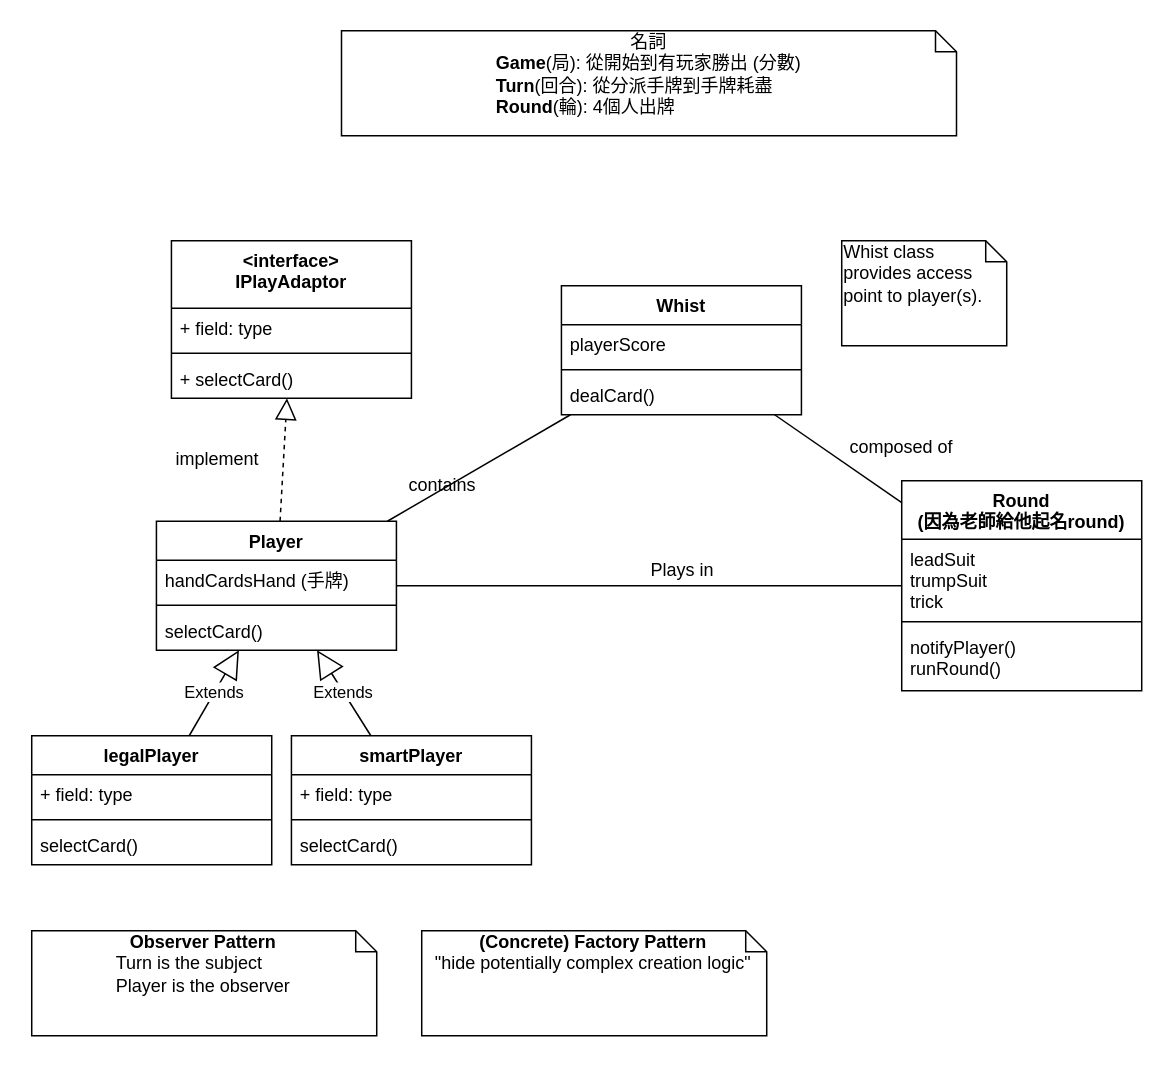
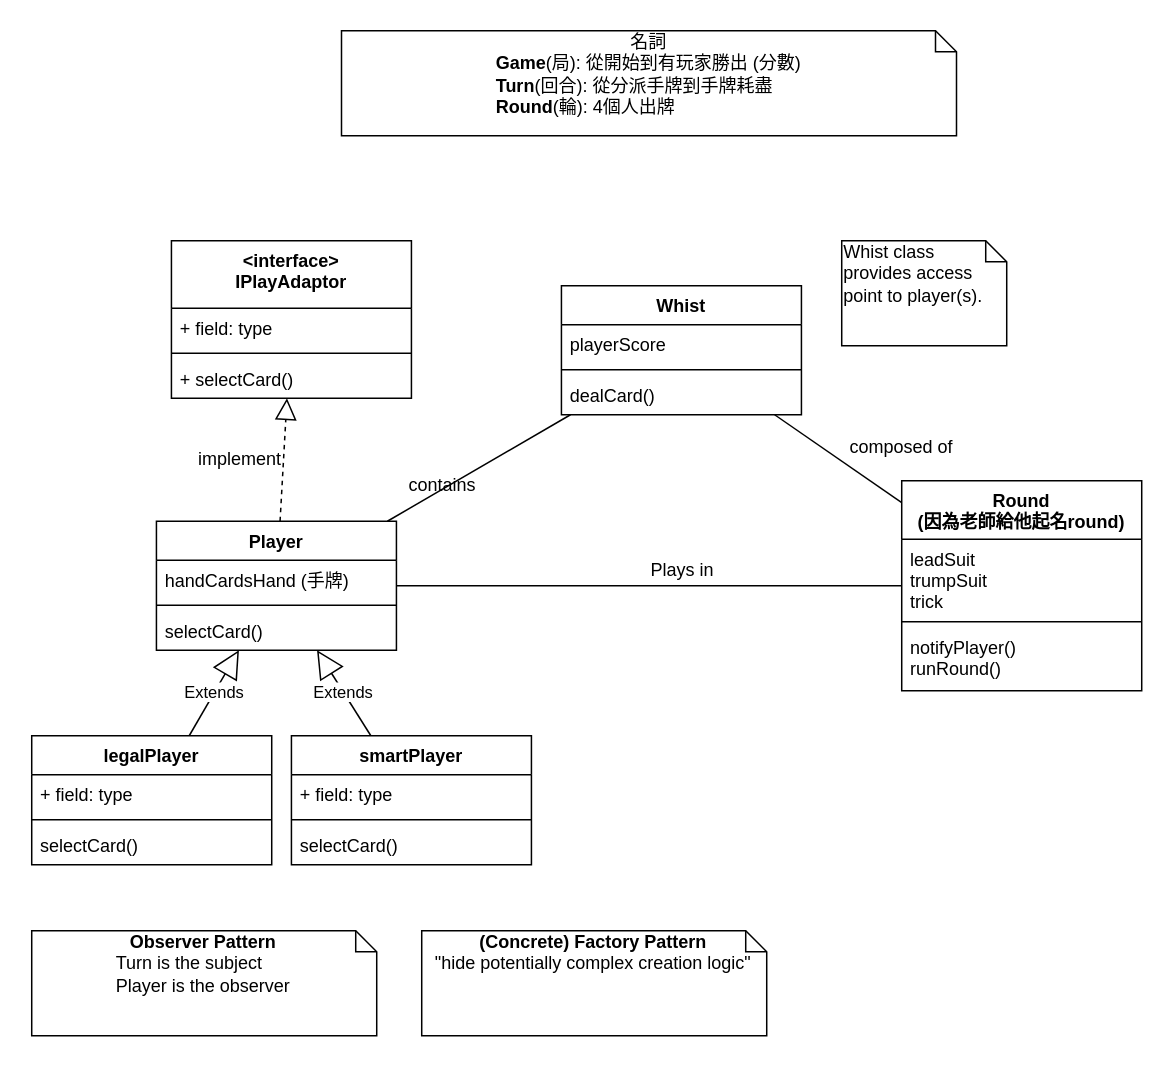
(216, 460) -> (239, 460)
